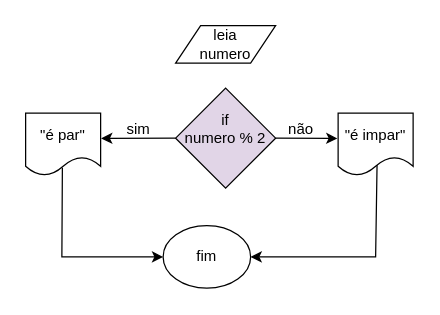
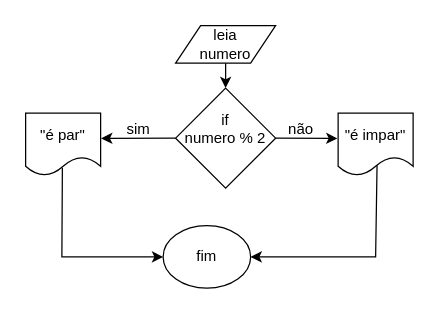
none -> (226, 71)
(226, 138) -> (226, 138)
